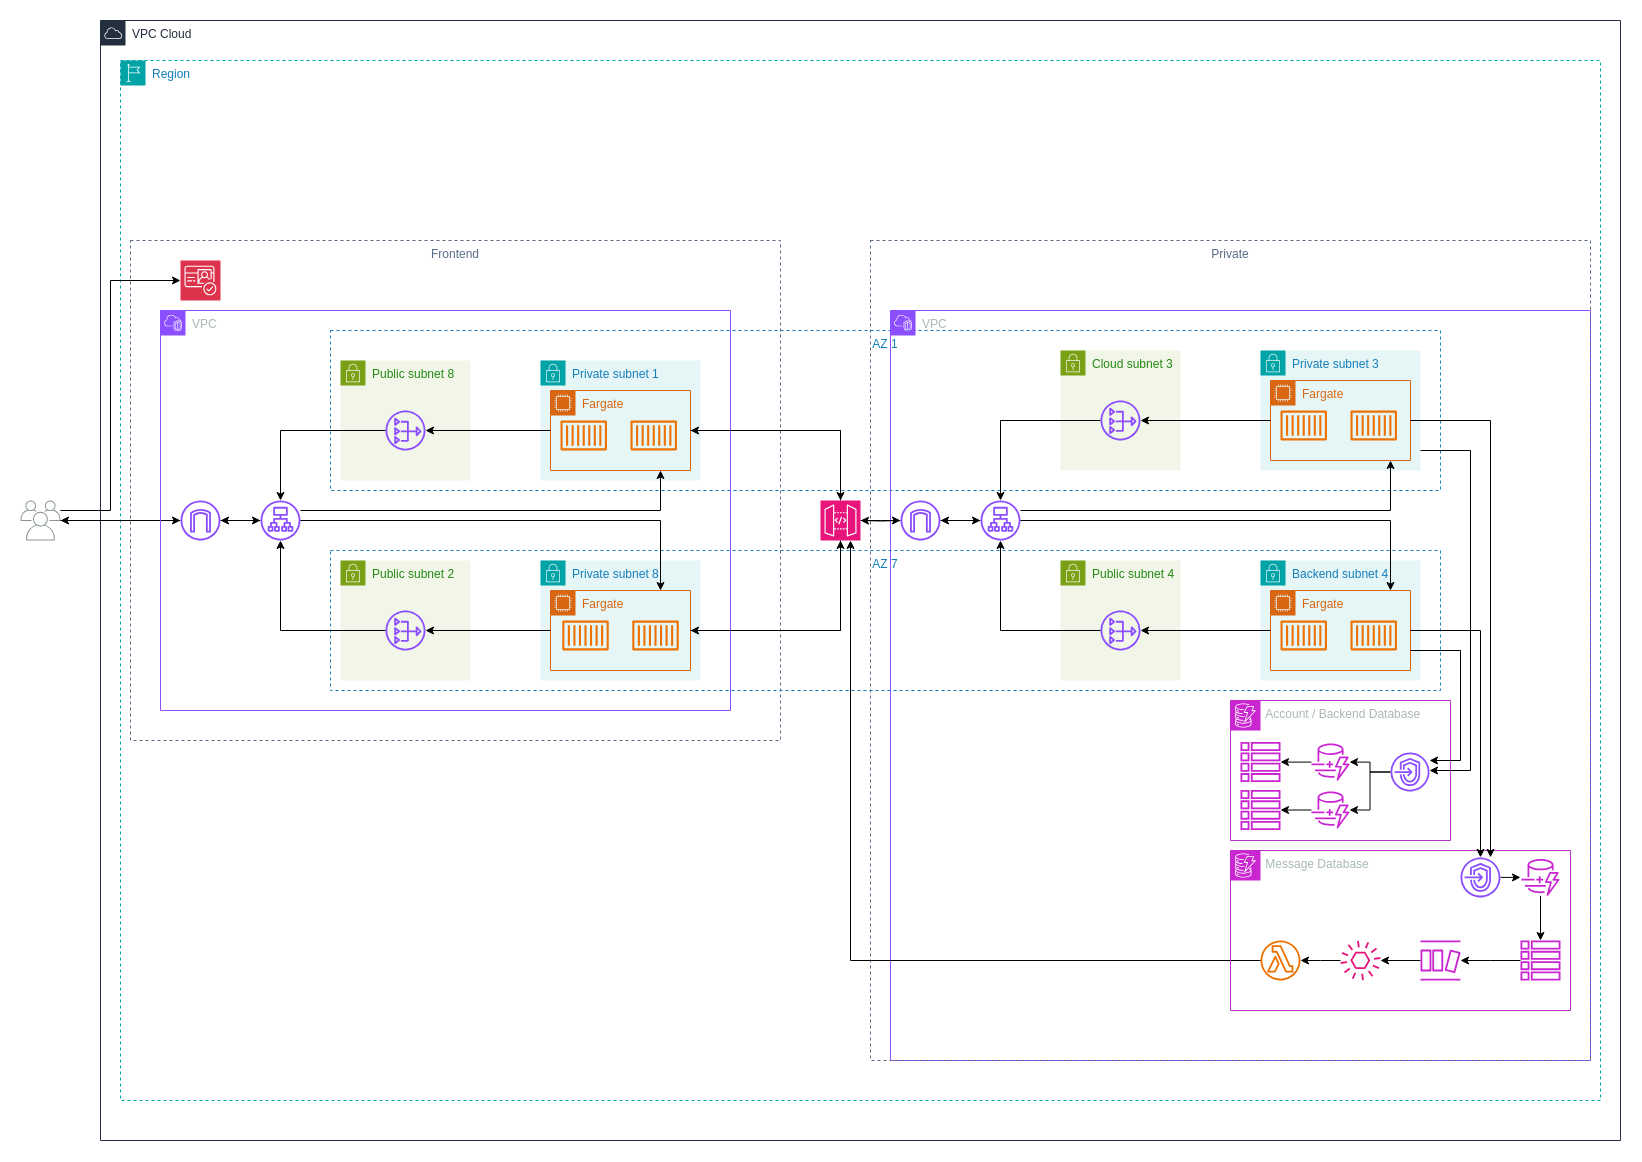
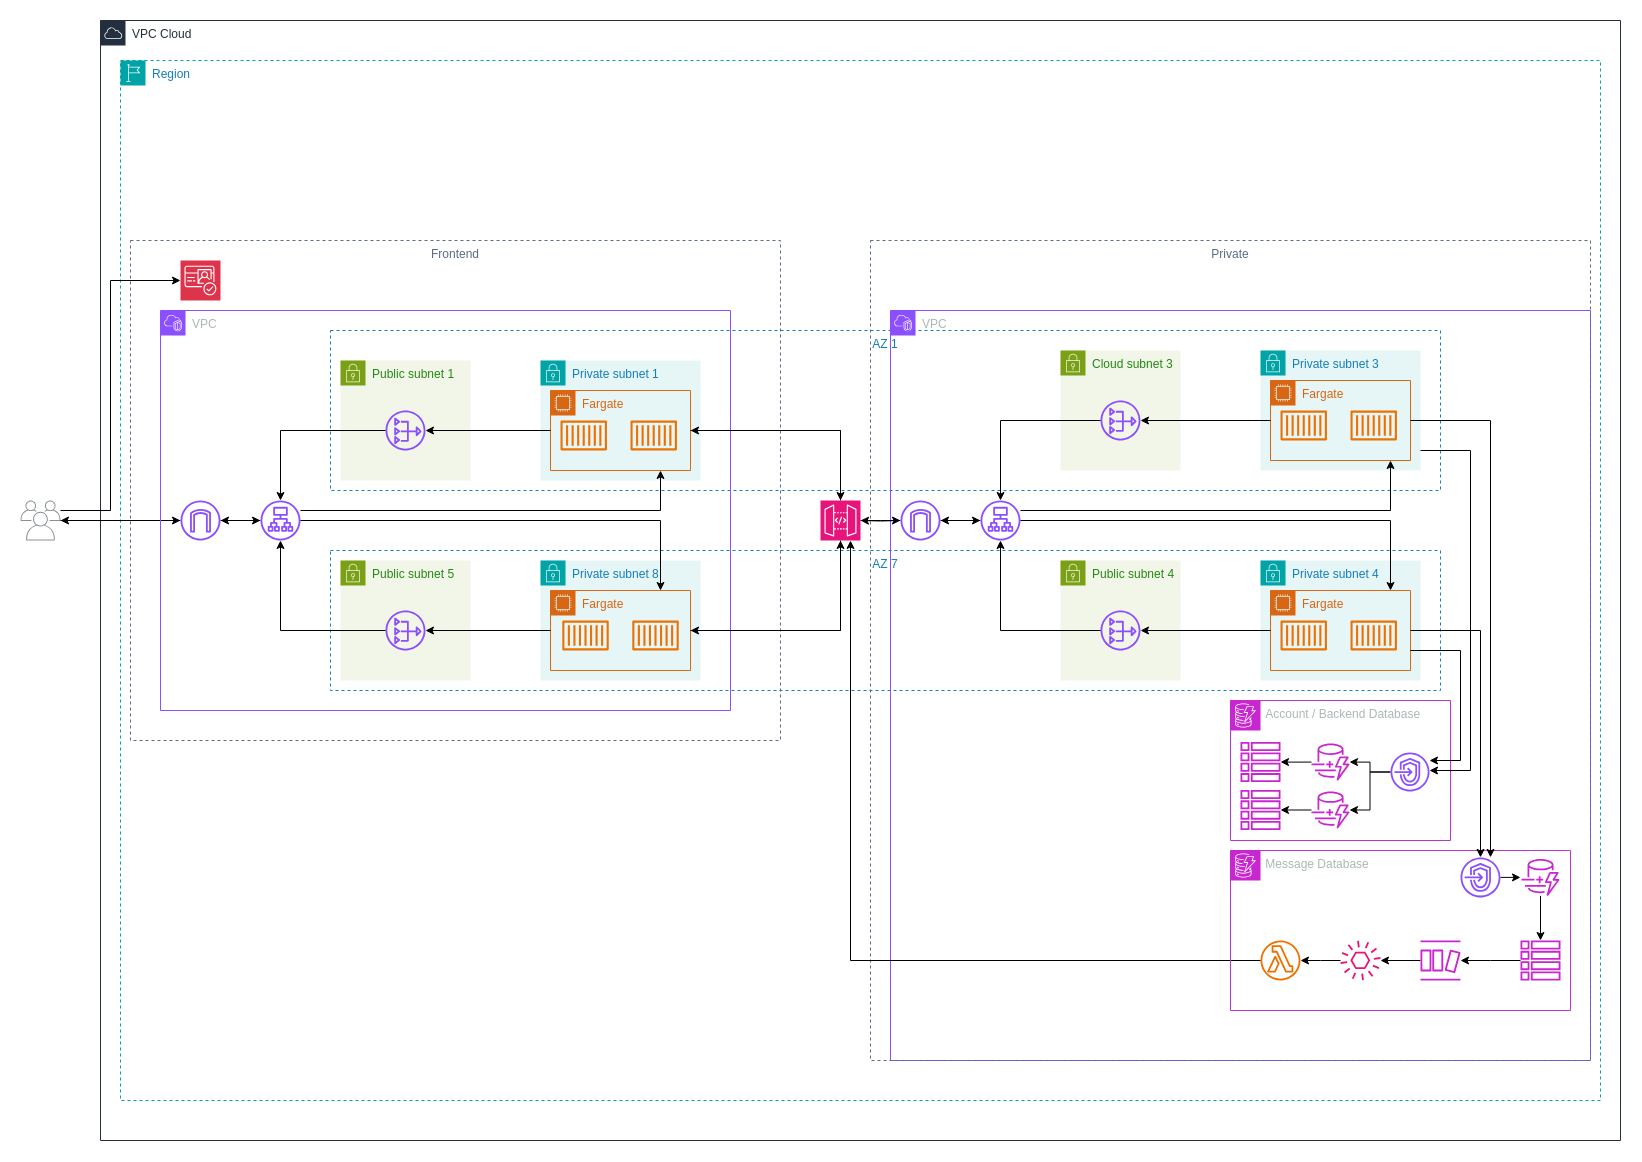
(417, 375) -> (417, 375)
(417, 575) -> (417, 575)
(1343, 575) -> (1342, 575)
